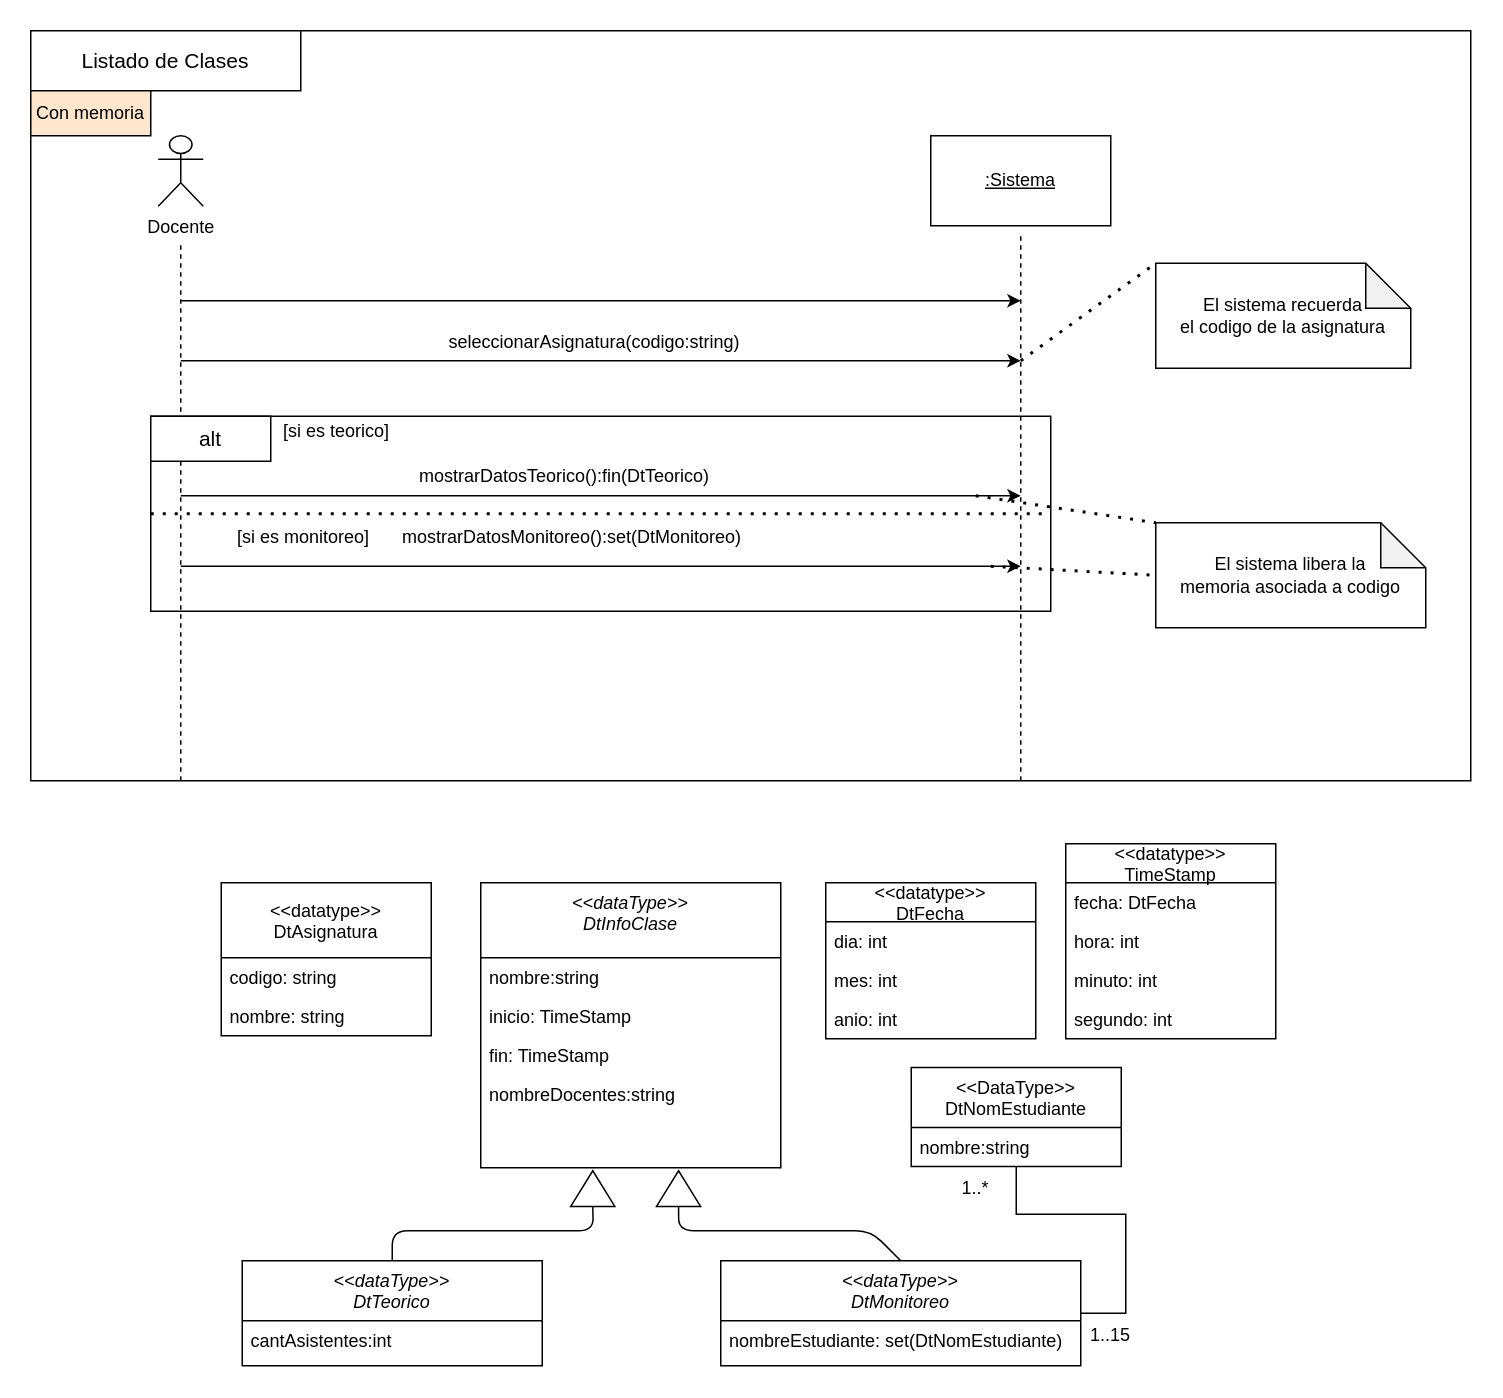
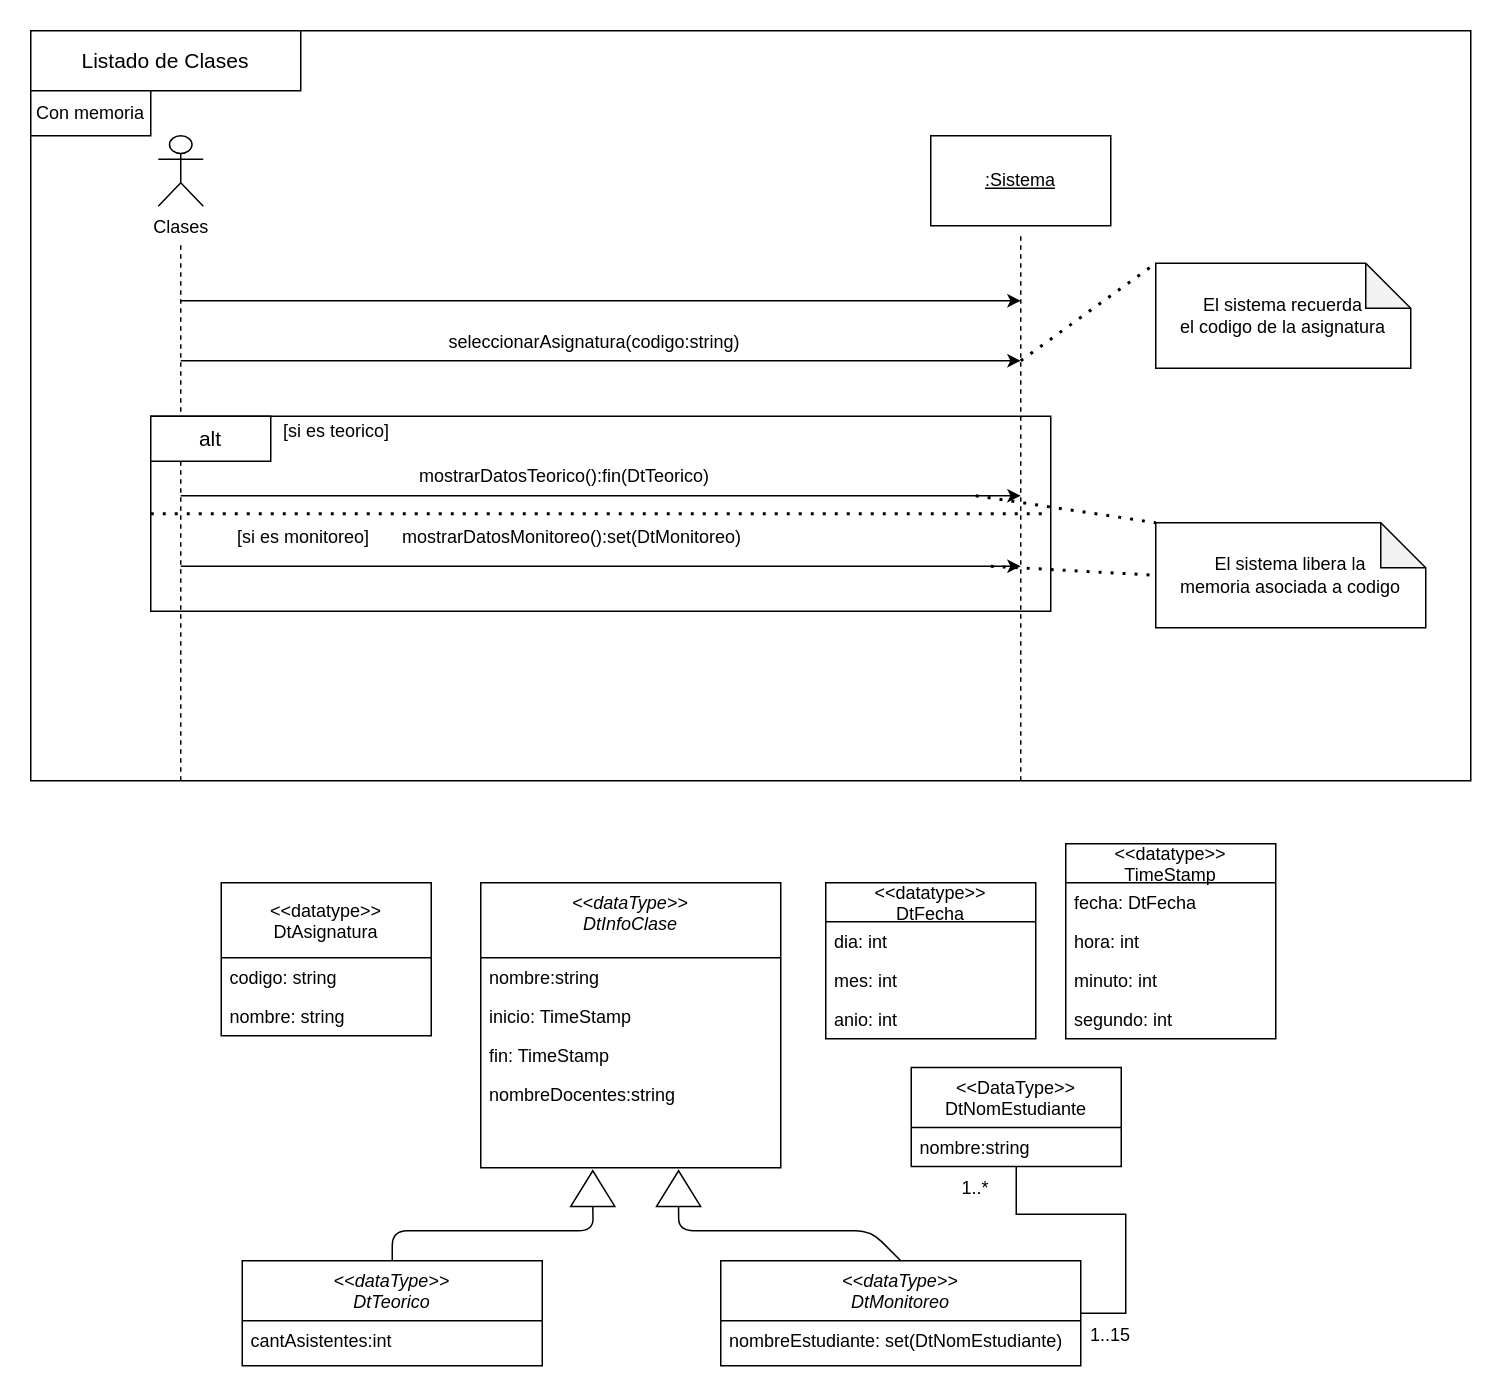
(91, 113) -> (91, 113)
(182, 228) -> (182, 228)
